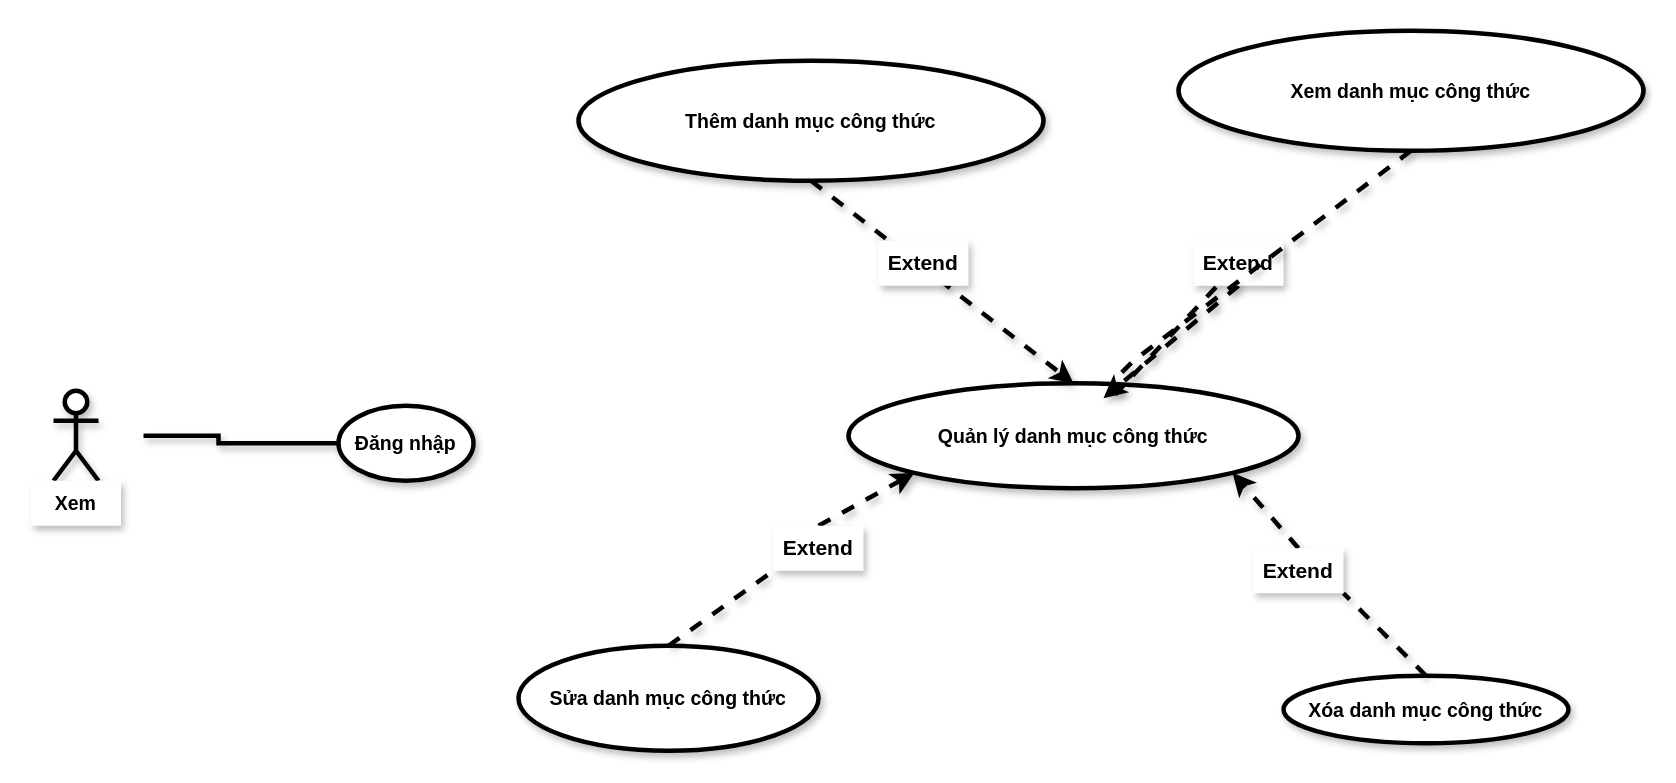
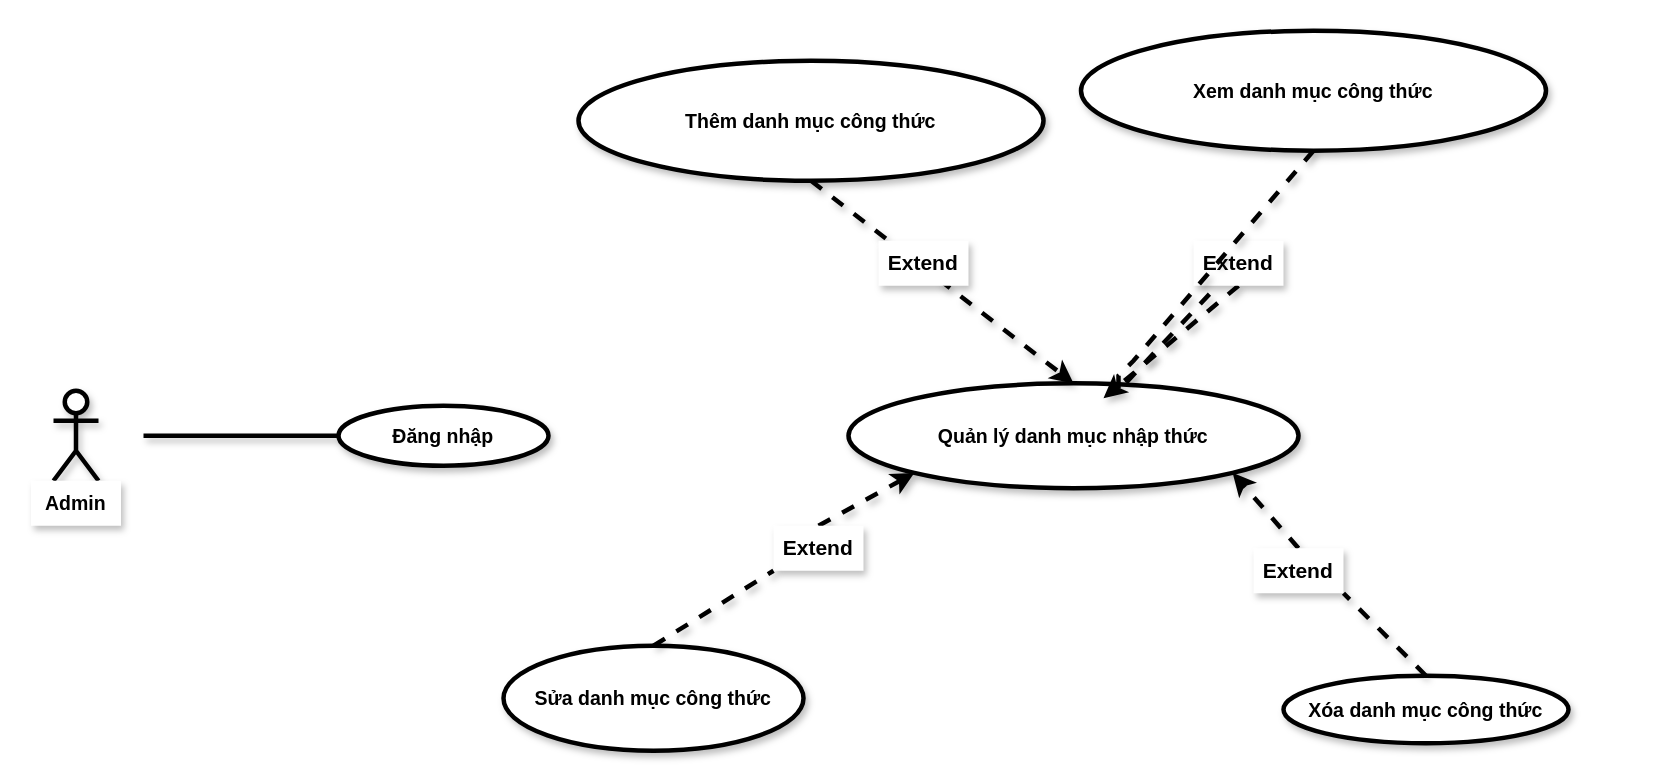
(1411, 91) -> (1313, 91)
(1073, 436) -> (1073, 436)
(406, 443) -> (443, 436)
(76, 503) -> (76, 503)
(668, 698) -> (653, 698)
